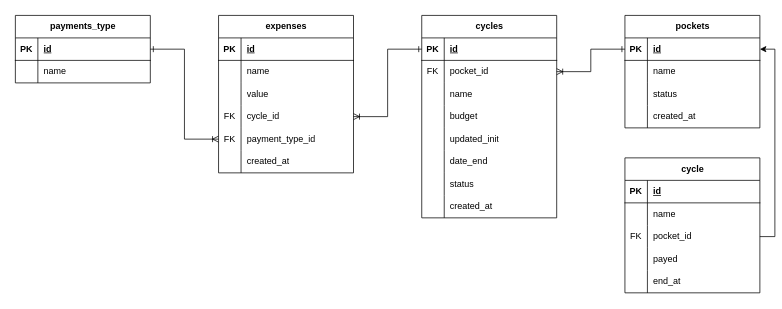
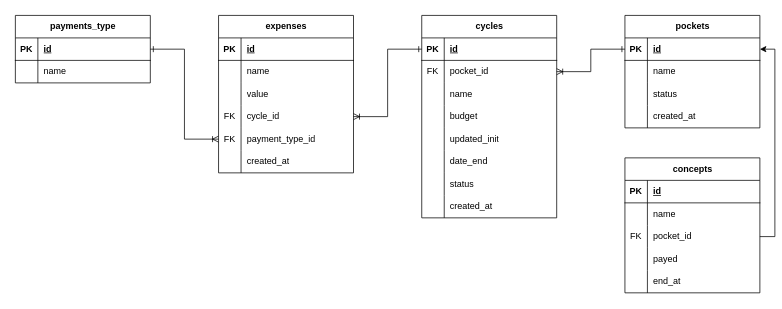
(693, 169) -> (693, 169)
